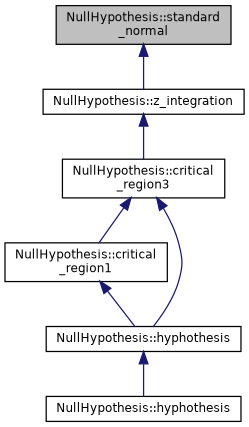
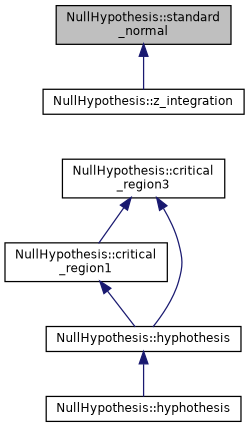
(144, 143) -> none
